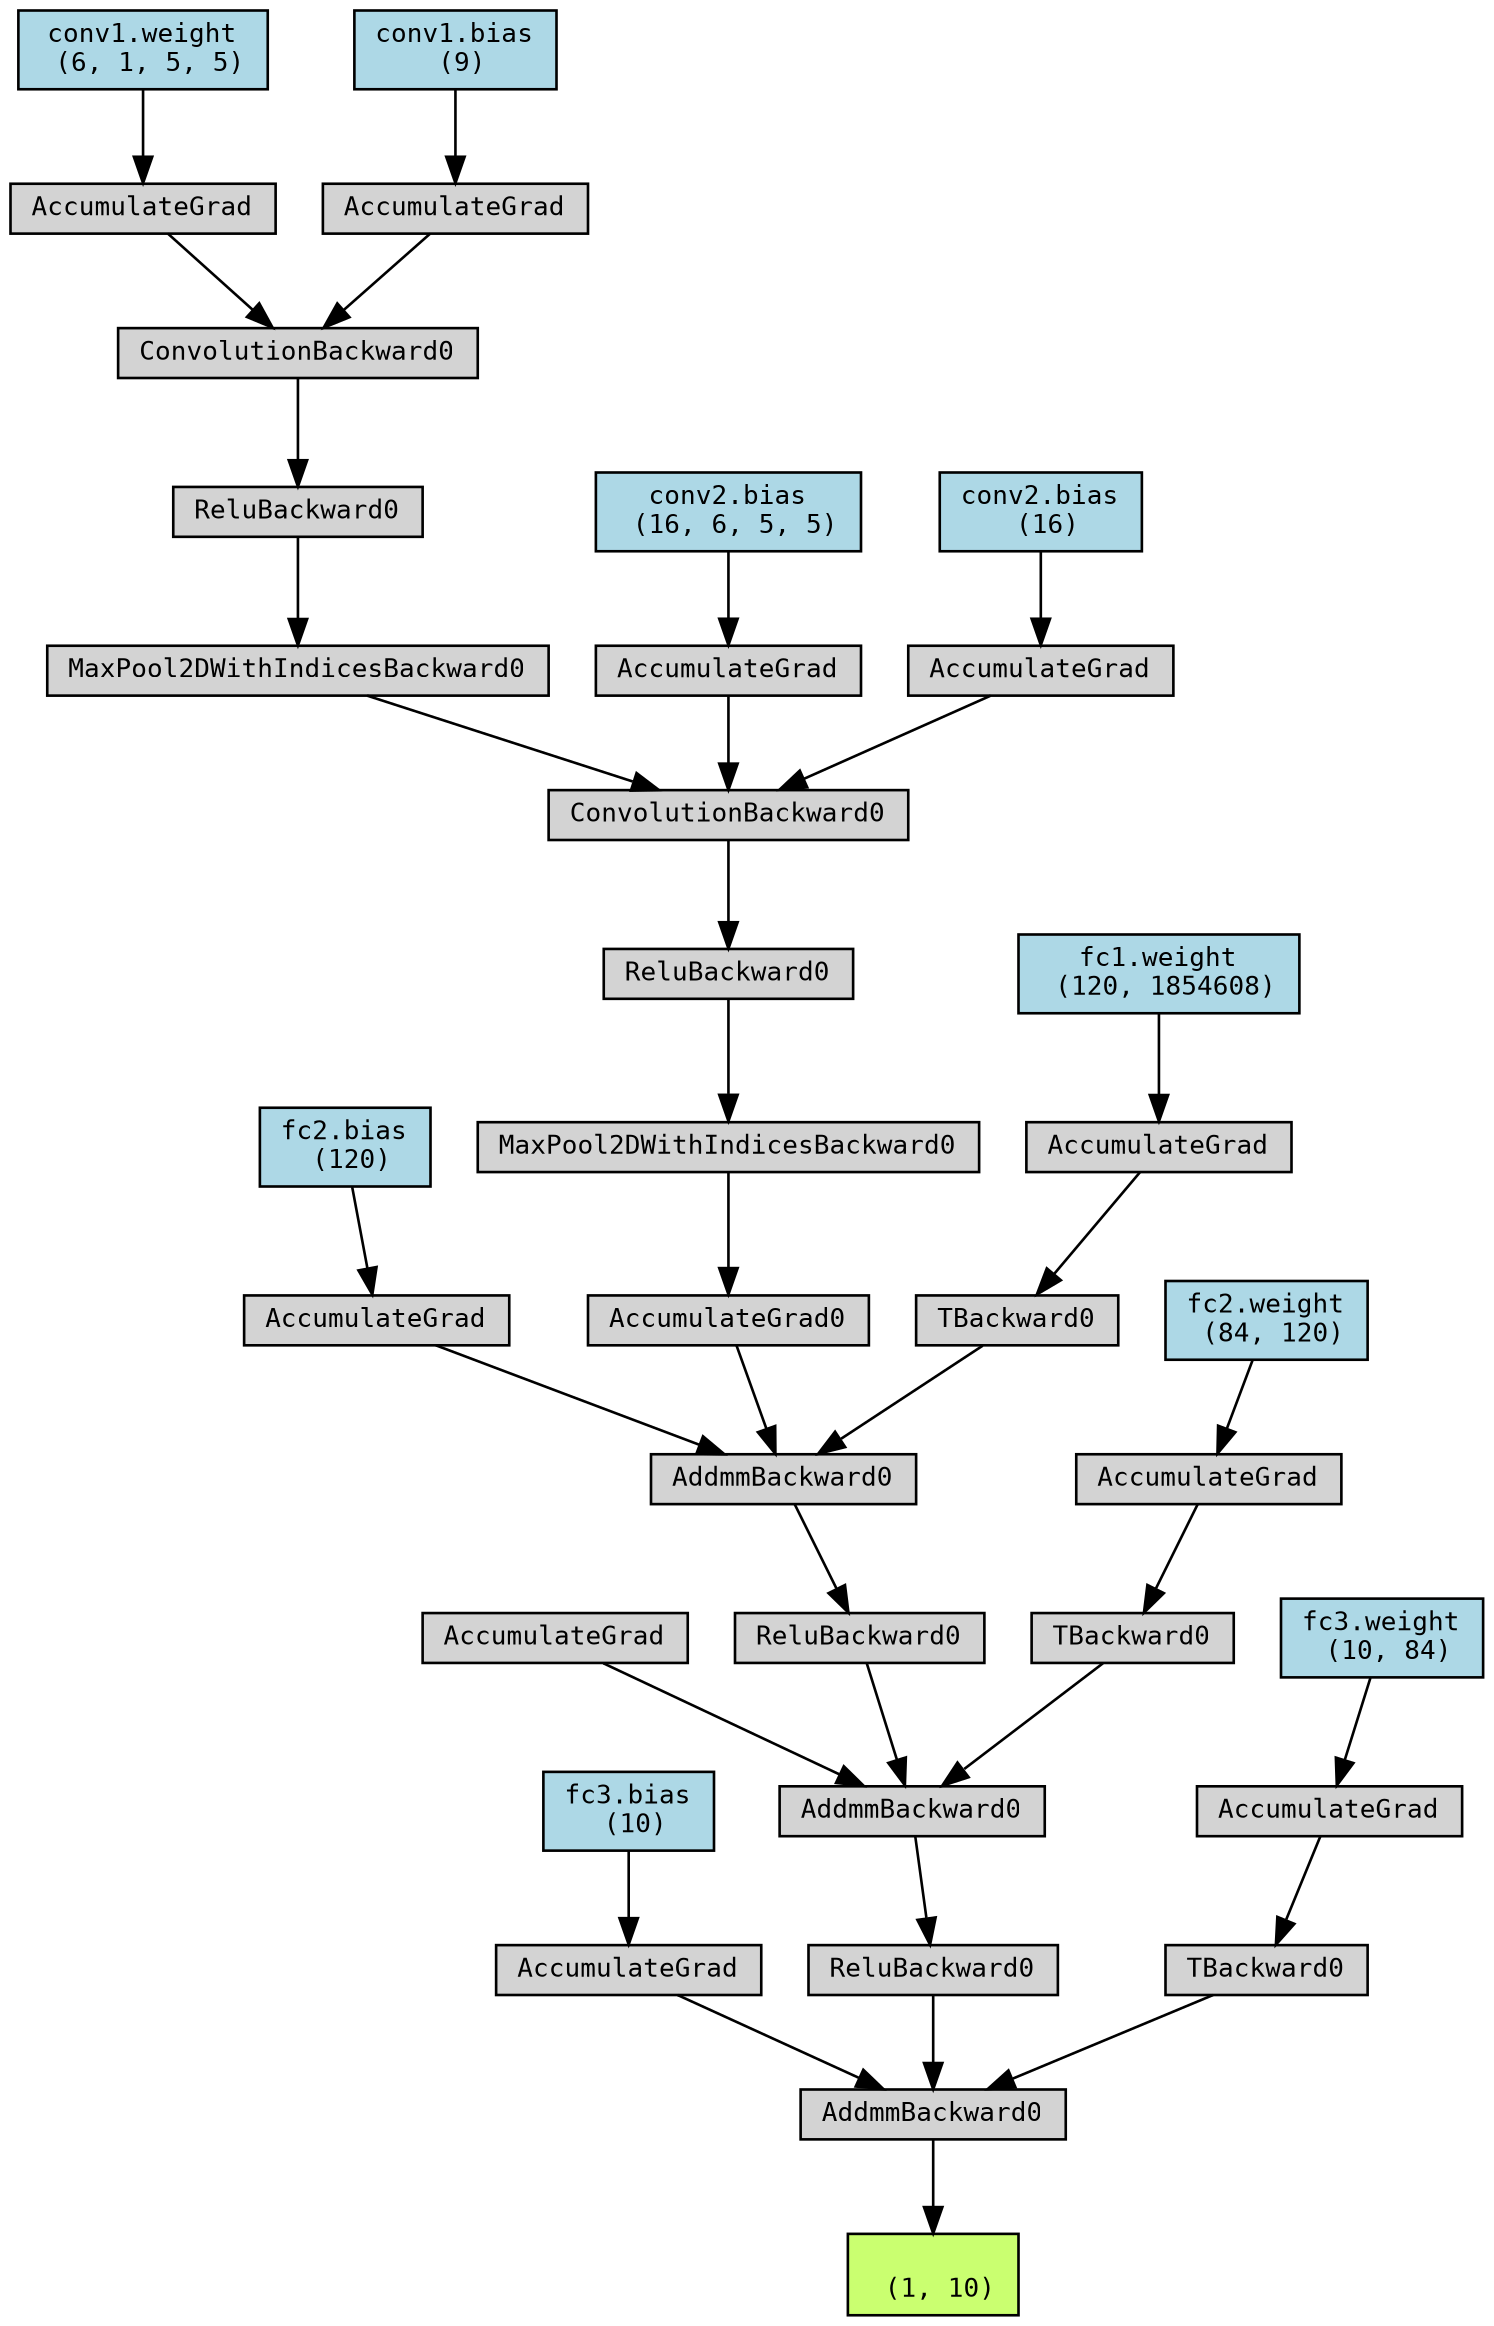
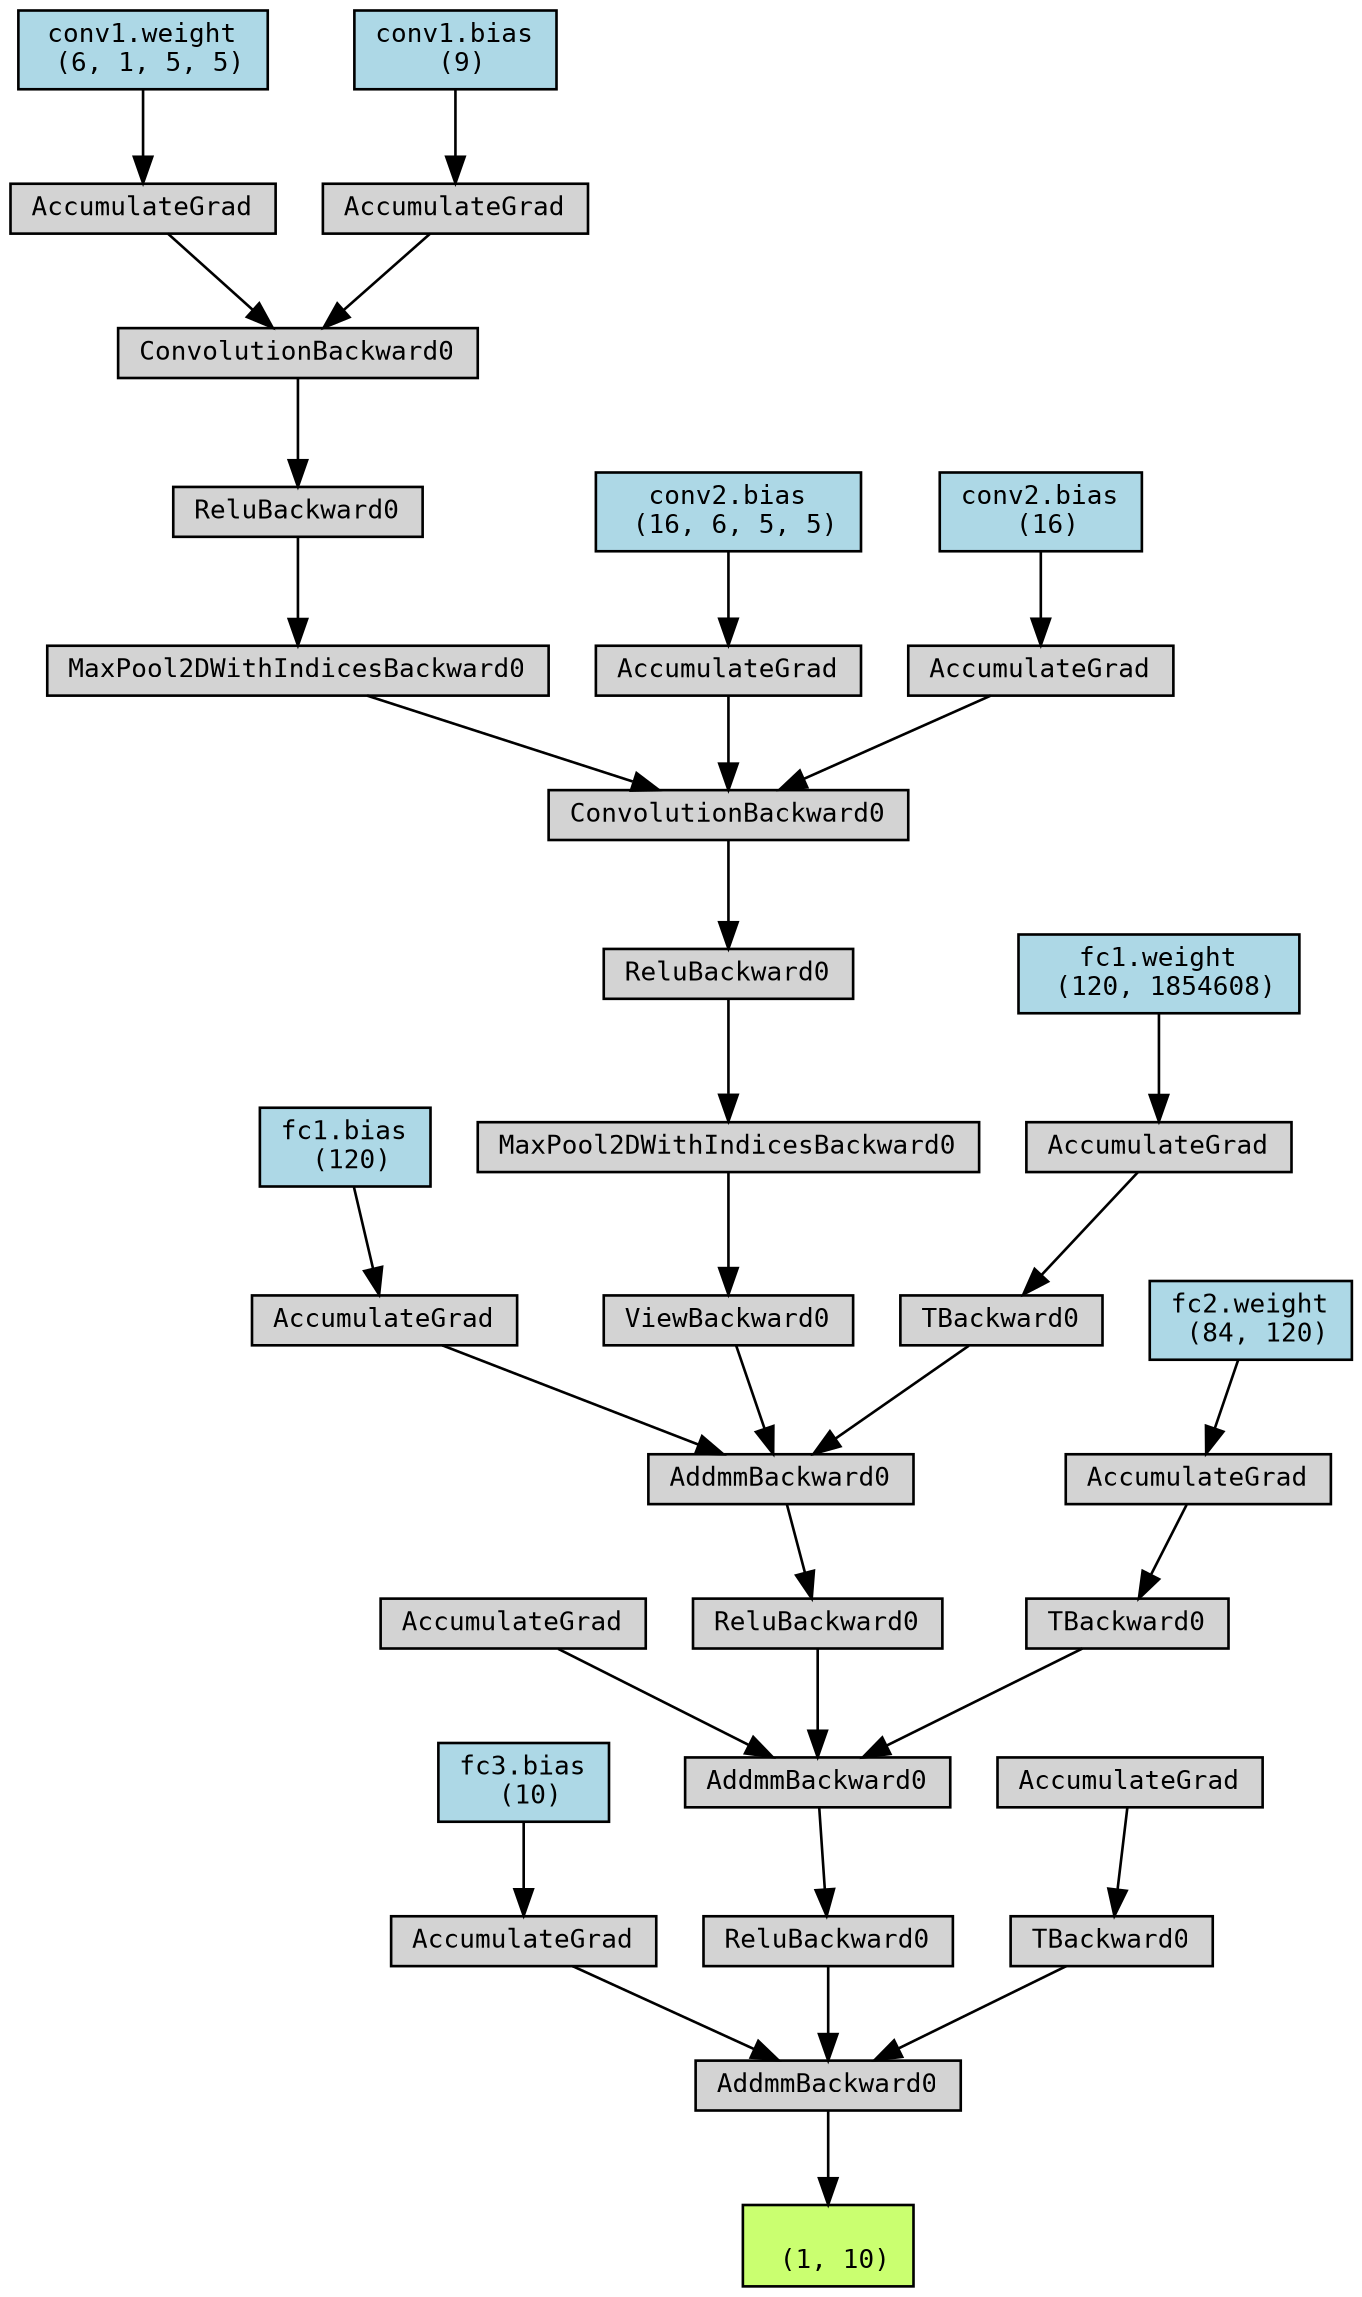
(345, 1147) -> (345, 1147)
(728, 1320) -> (728, 1320)
(1382, 1638) -> none
